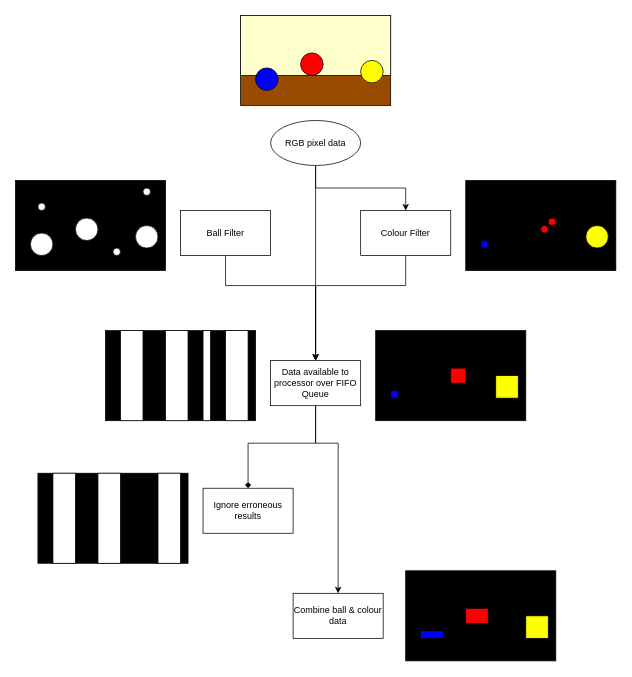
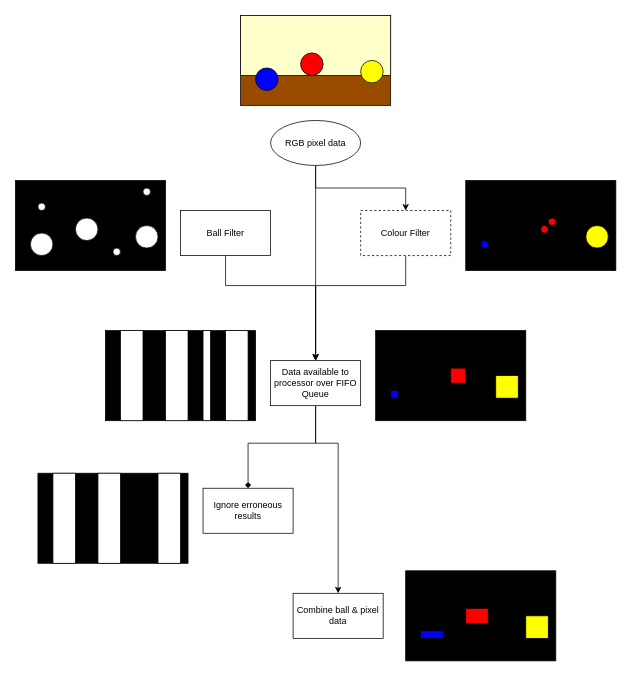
(405, 233) -> (405, 233)
(338, 615) -> (338, 615)
